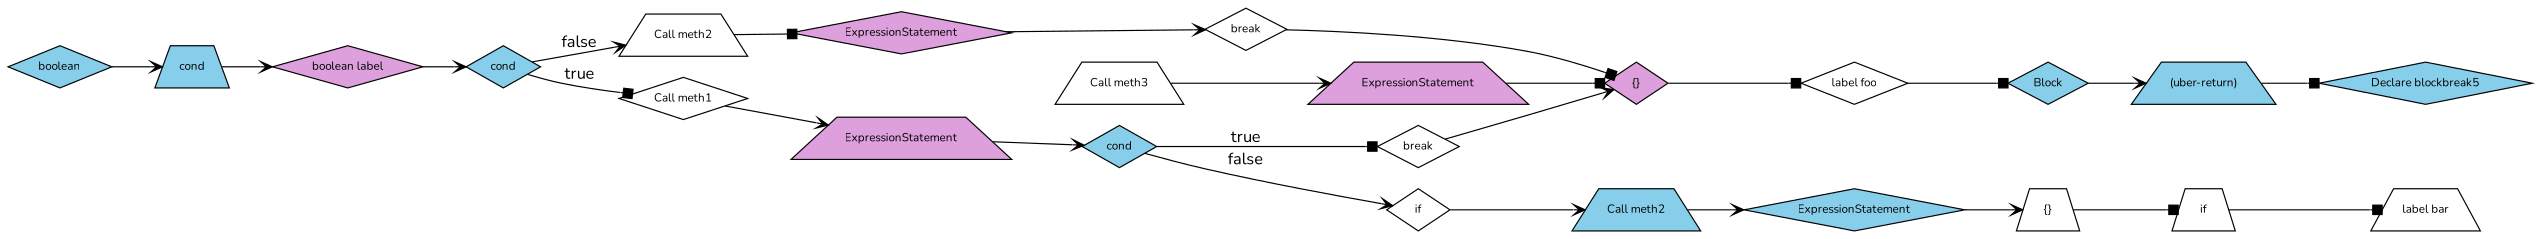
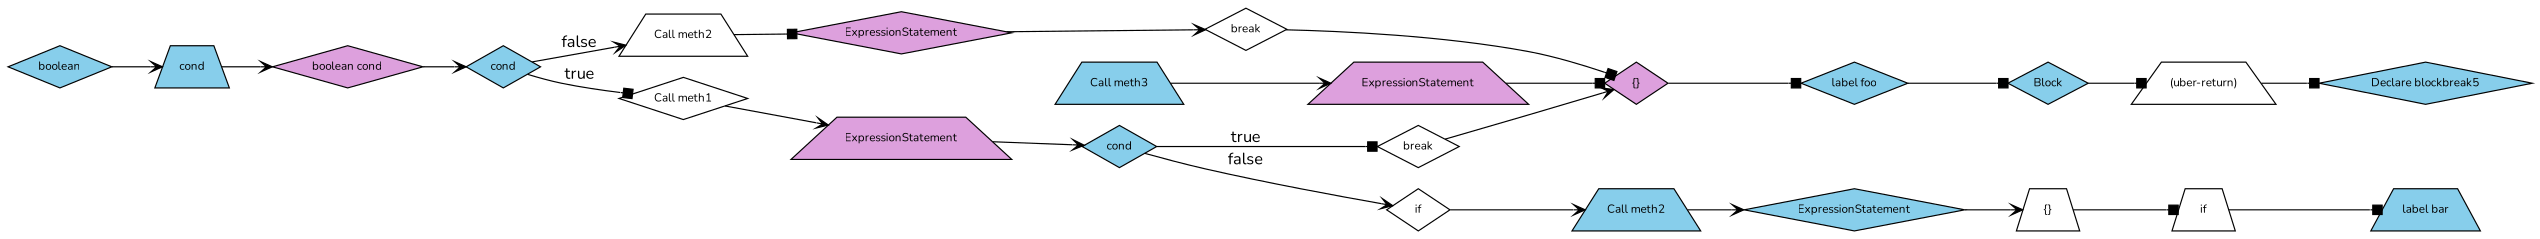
(348, 67) -> (348, 67)
(1119, 83) -> (1119, 83)
(1854, 83) -> (1854, 83)
(2111, 83) -> (2111, 83)
(2204, 83) -> (2204, 83)
(2426, 210) -> (2426, 210)
